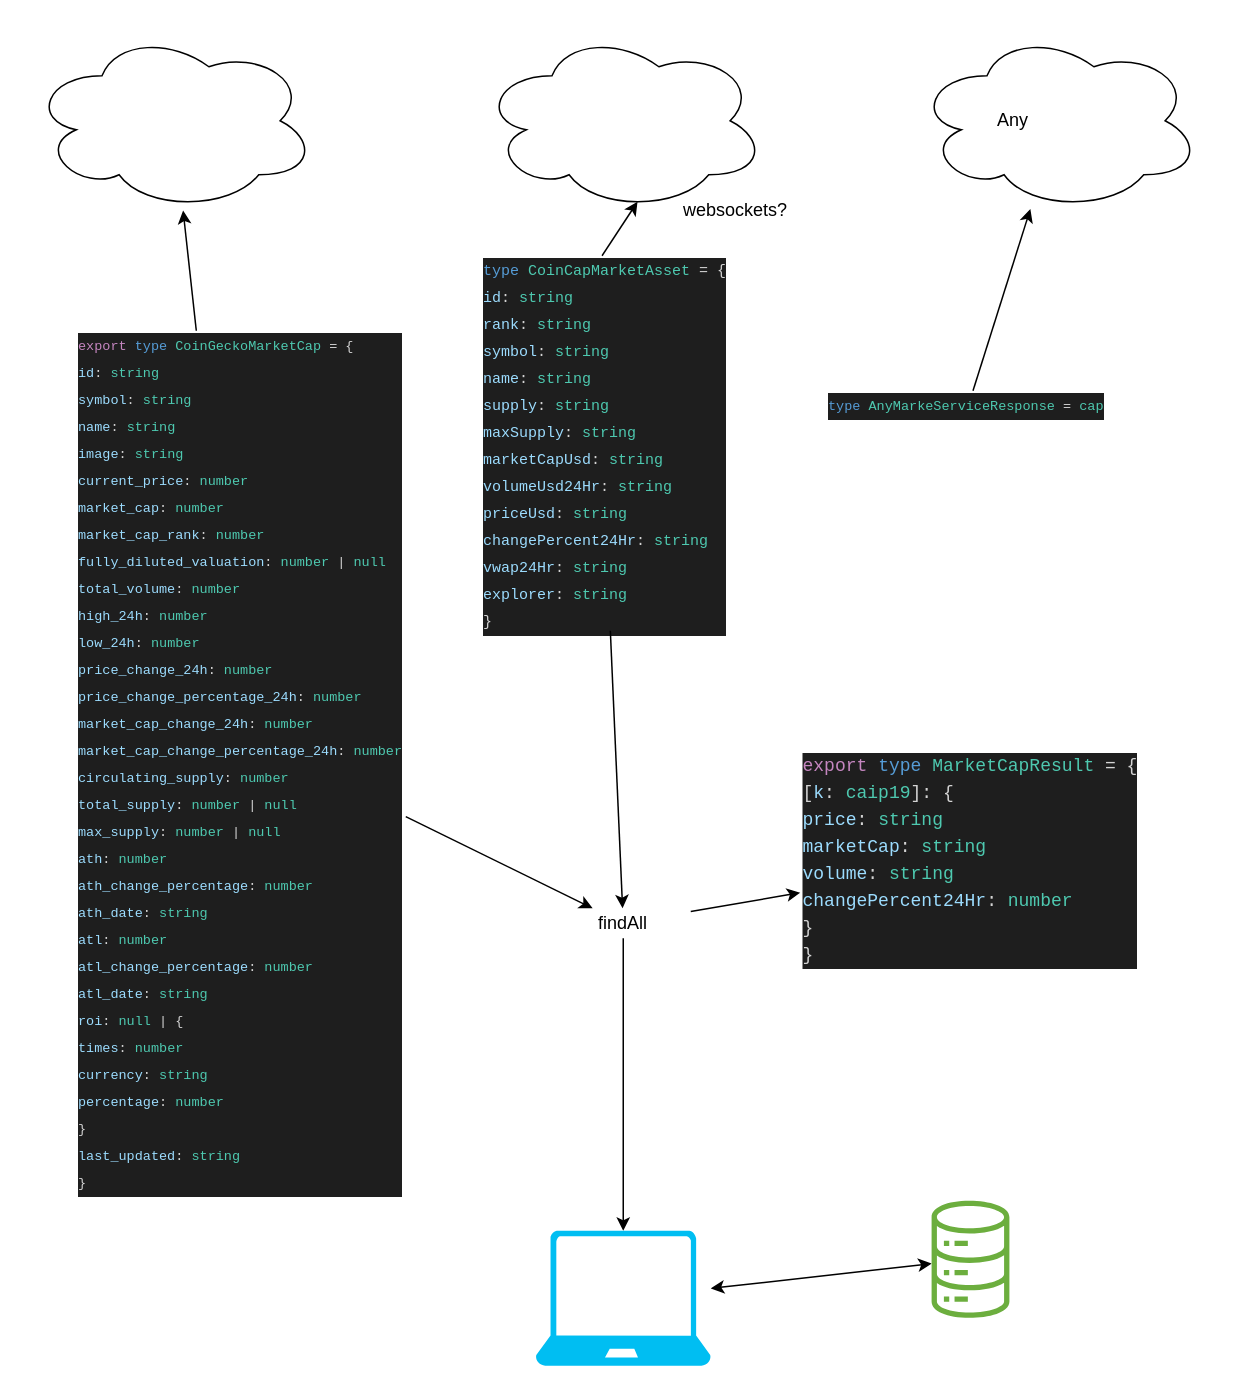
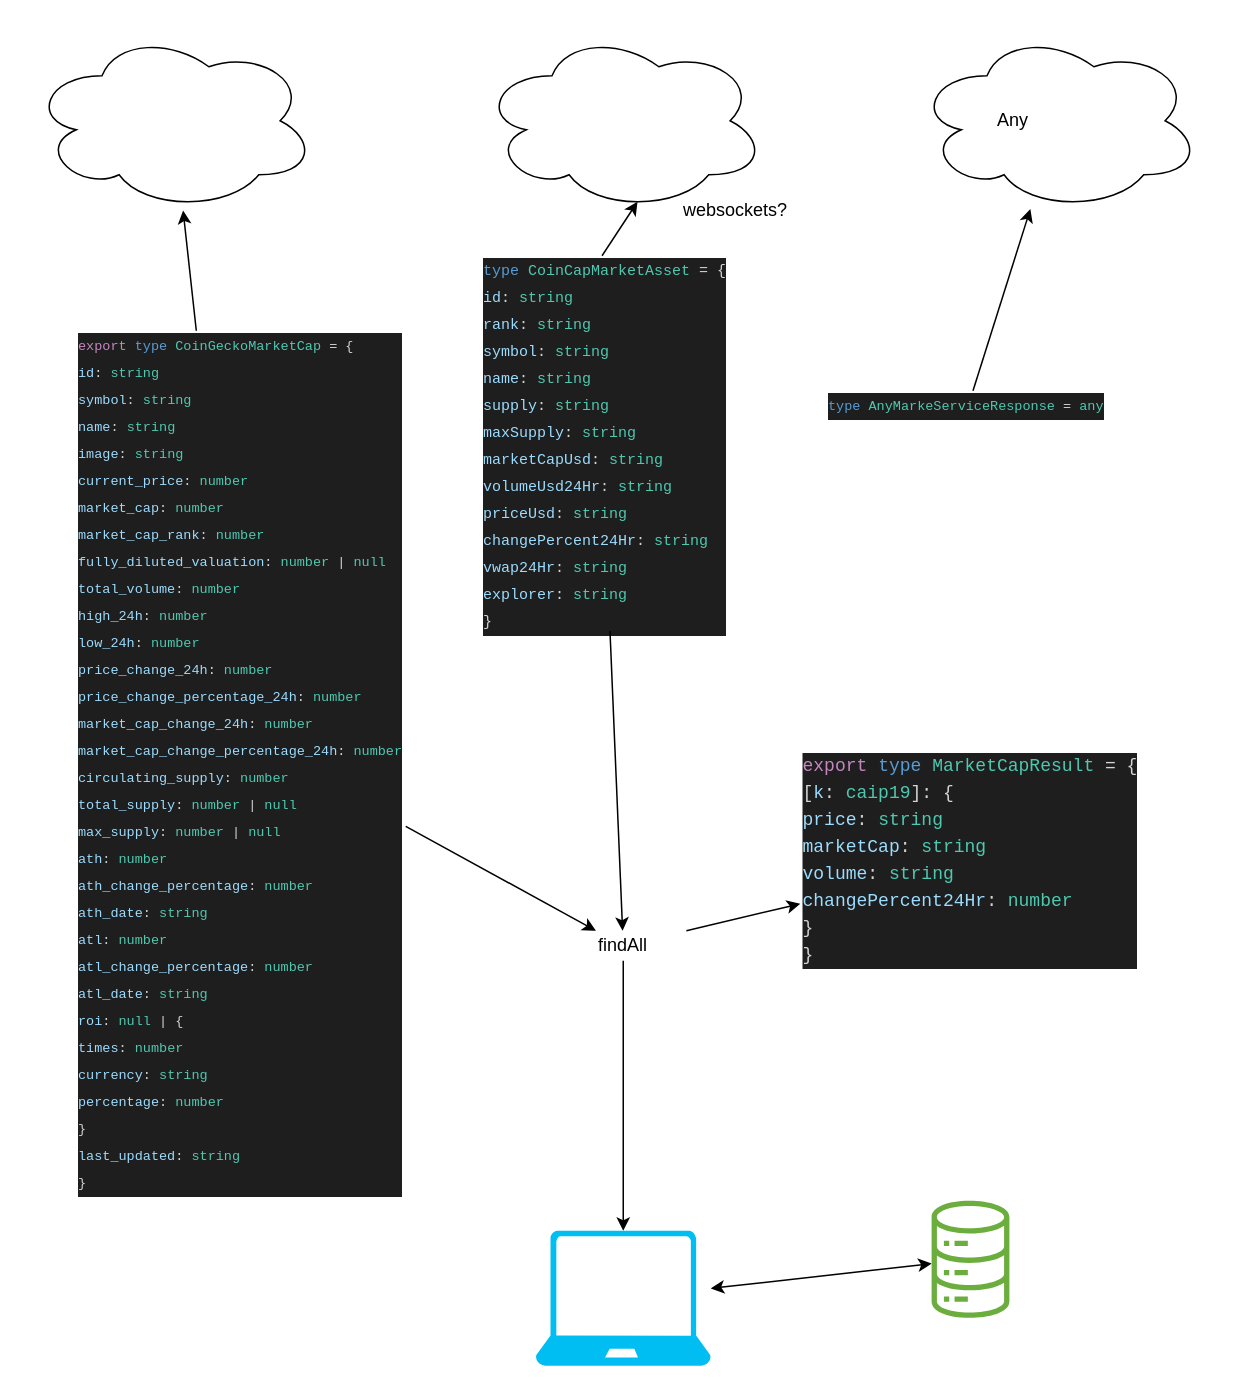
(950, 402) -> (950, 402)
(623, 923) -> (623, 946)
